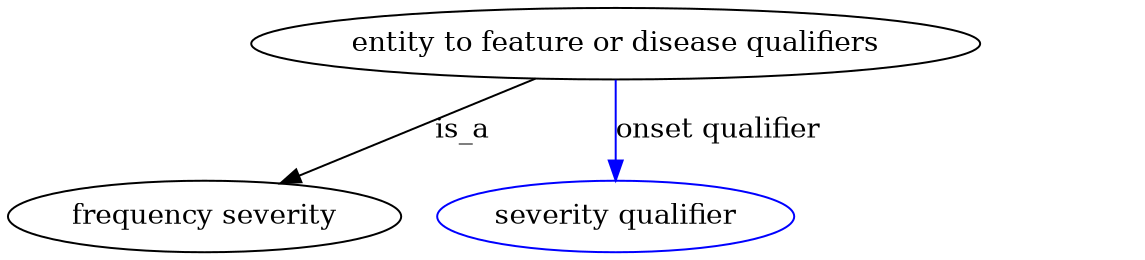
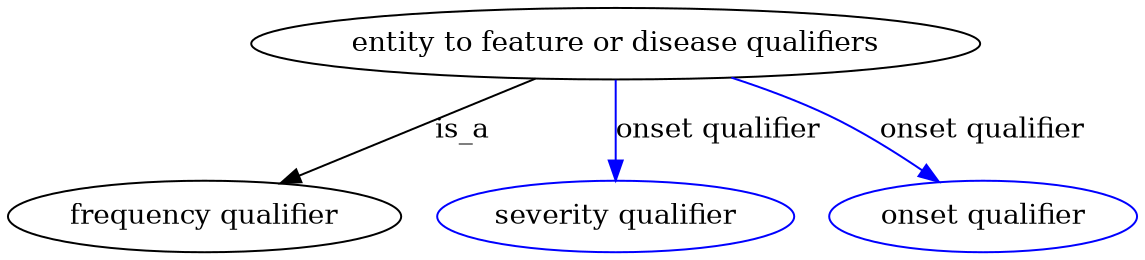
(205, 216) -> (205, 216)
none -> (983, 216)
